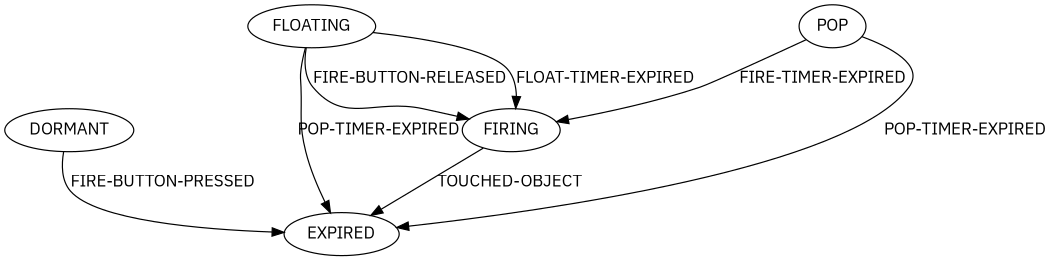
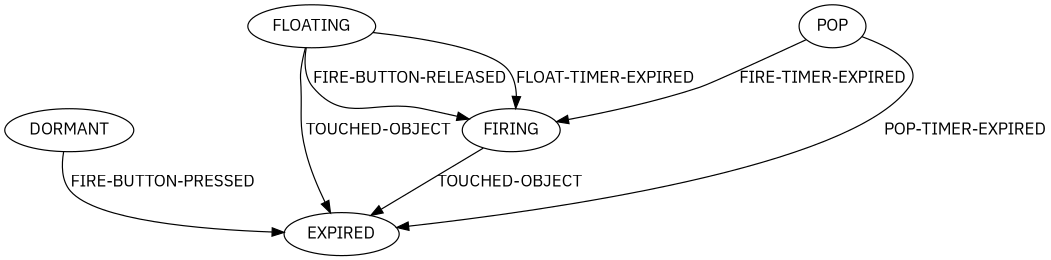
(379, 130) -> (379, 130)
